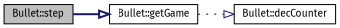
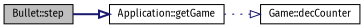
(154, 14) -> (167, 14)
(285, 14) -> (310, 14)
